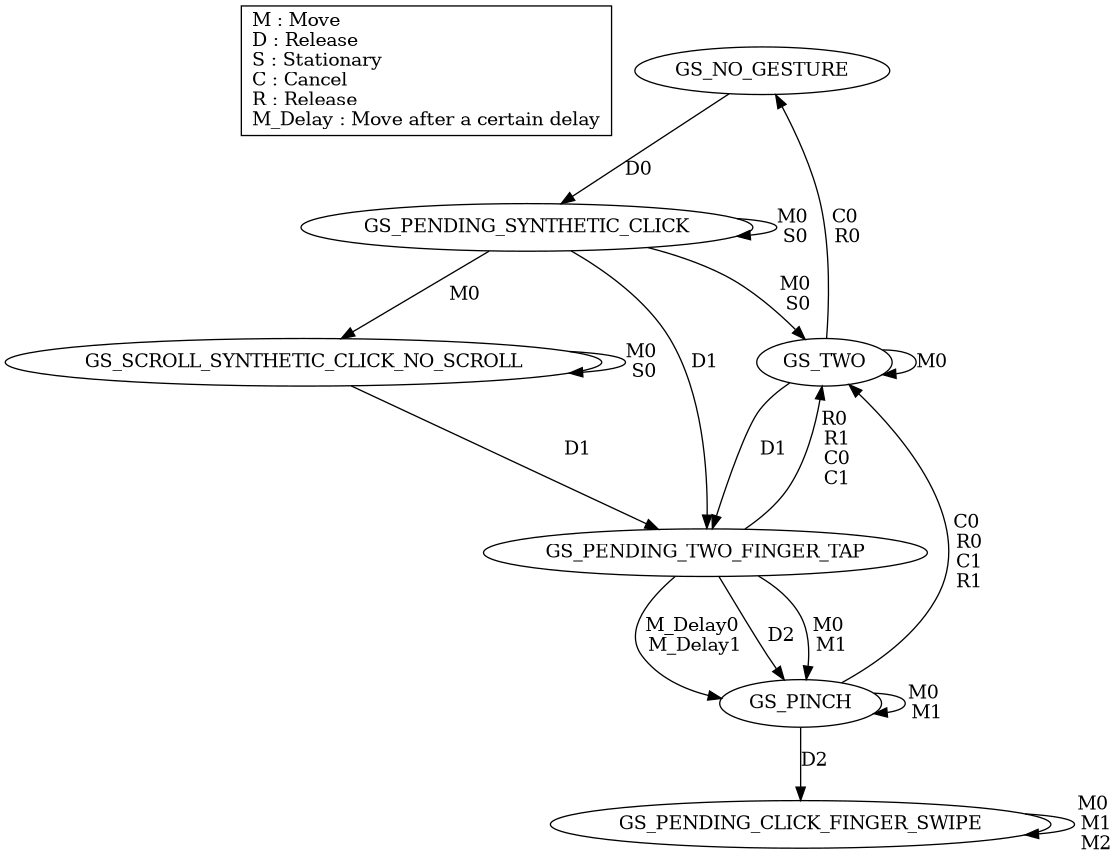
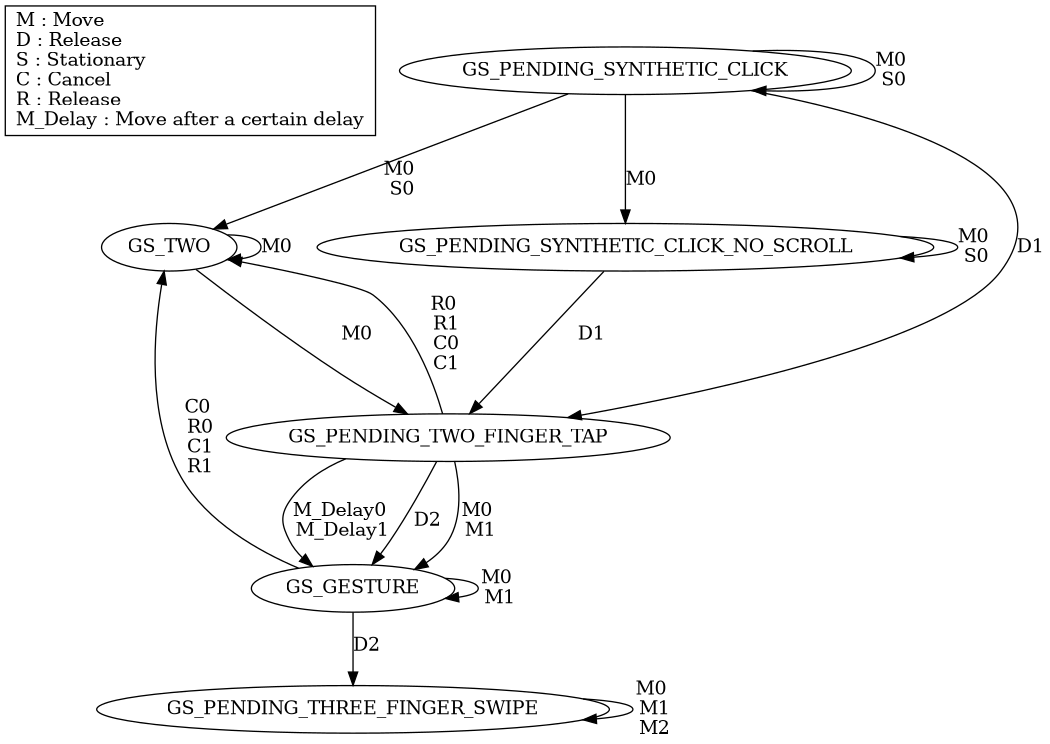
(762, 71) -> none
(303, 362) -> (625, 247)
(774, 450) -> (357, 335)
(801, 703) -> (353, 588)
(801, 824) -> (353, 709)
